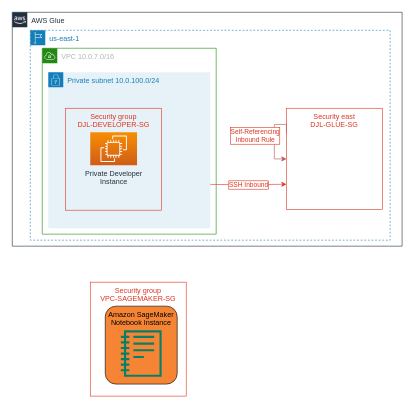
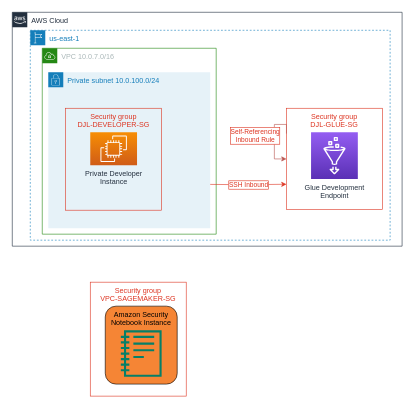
(46, 21) -> (48, 21)
(334, 116) -> (334, 116)
none -> (335, 156)
(141, 319) -> (141, 319)
